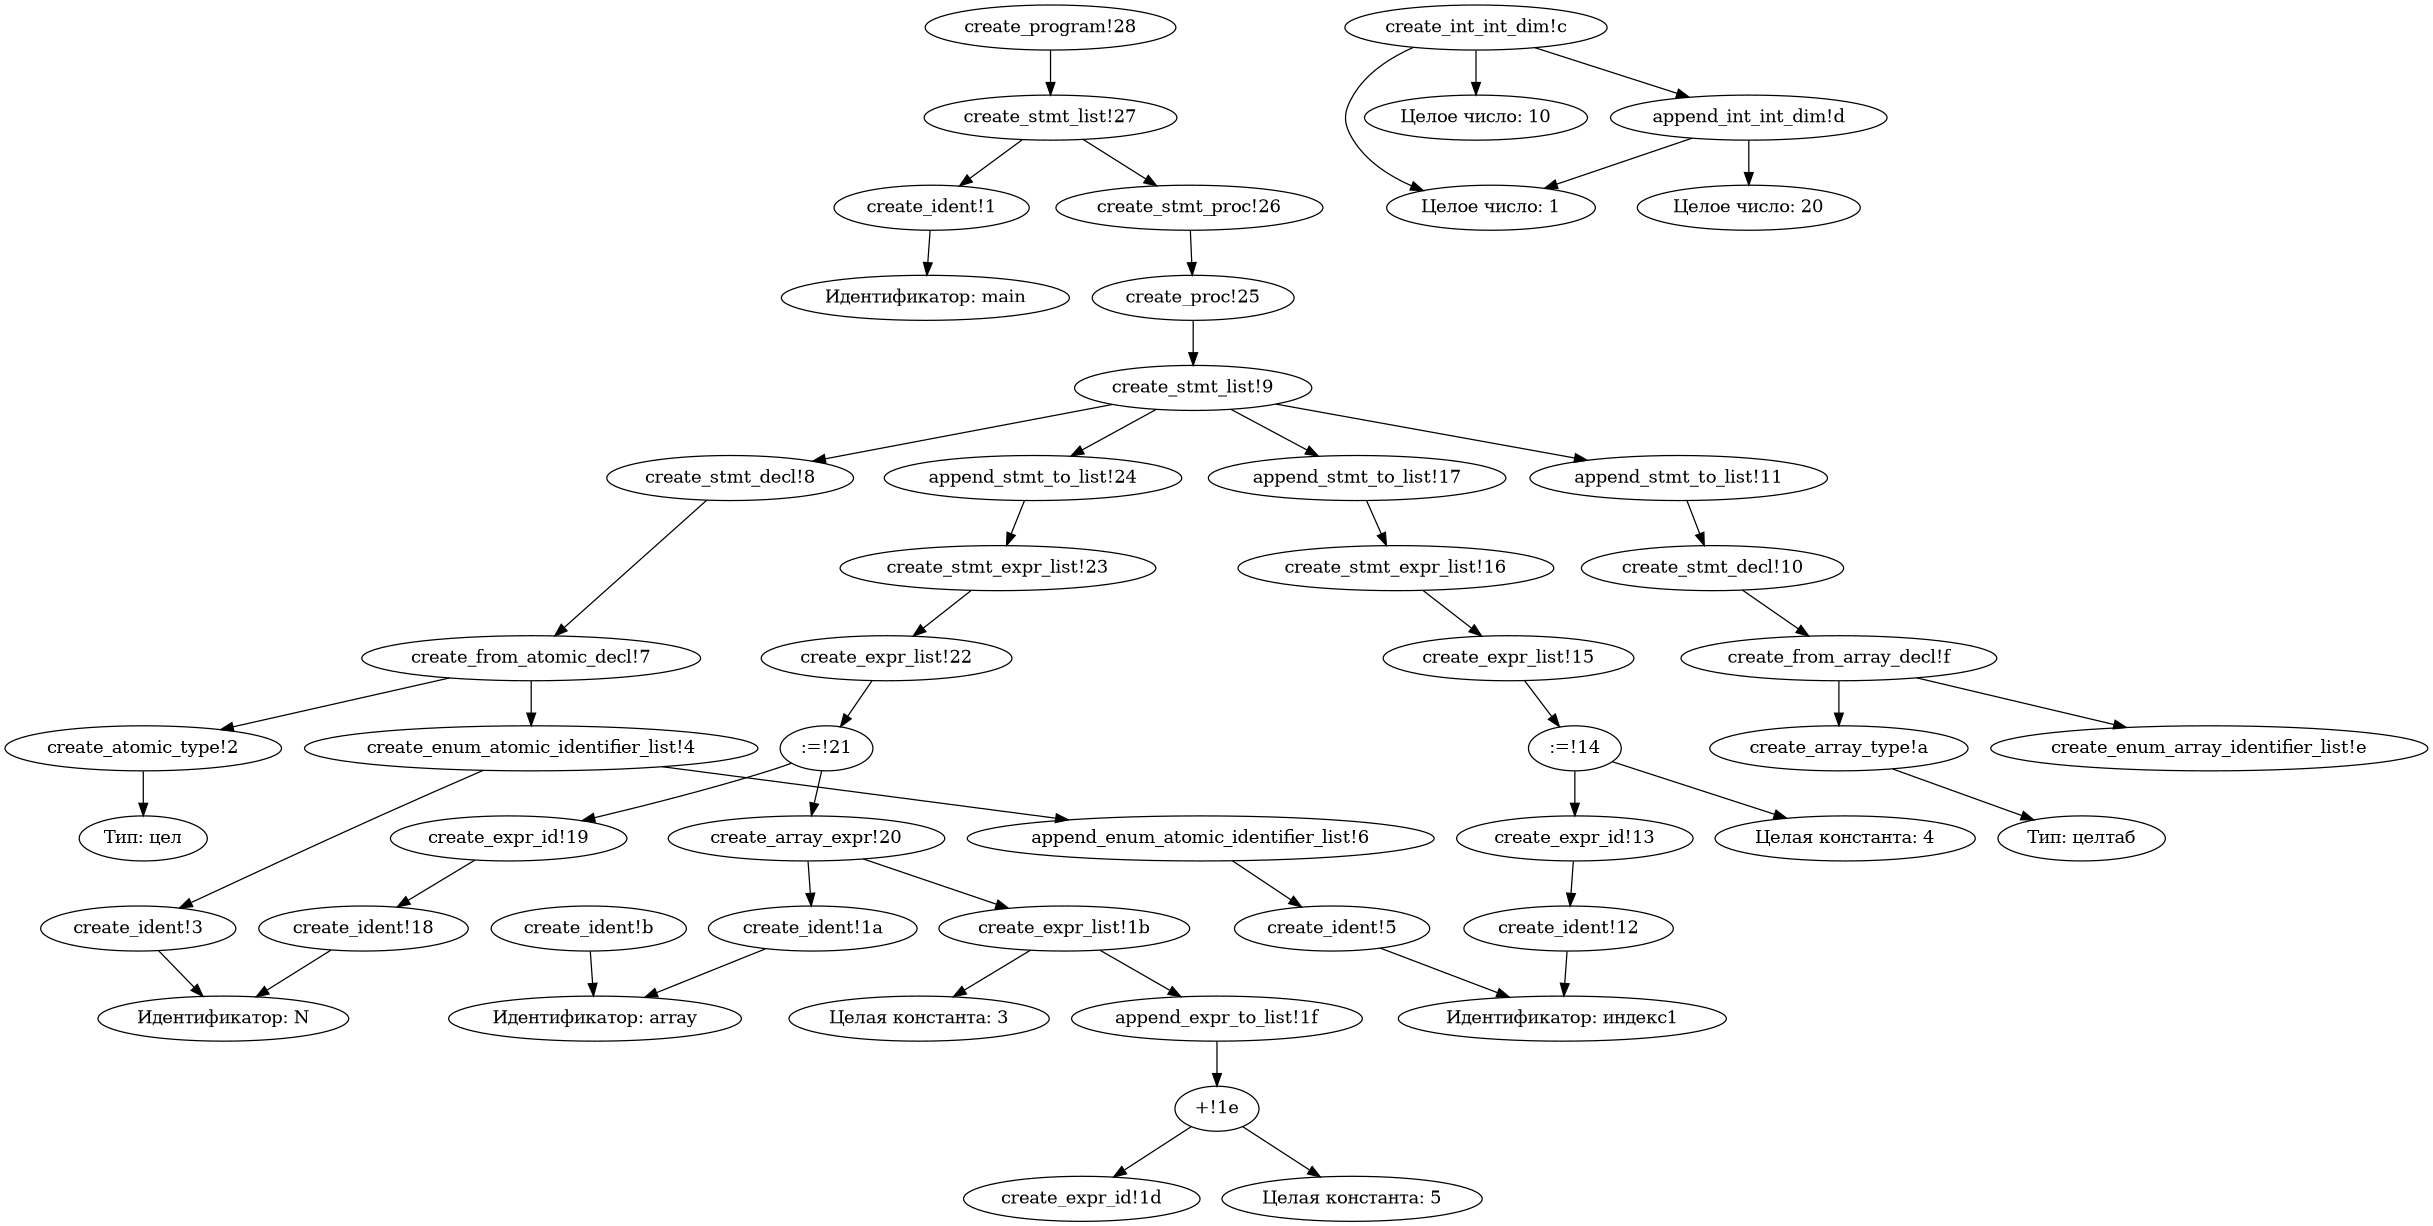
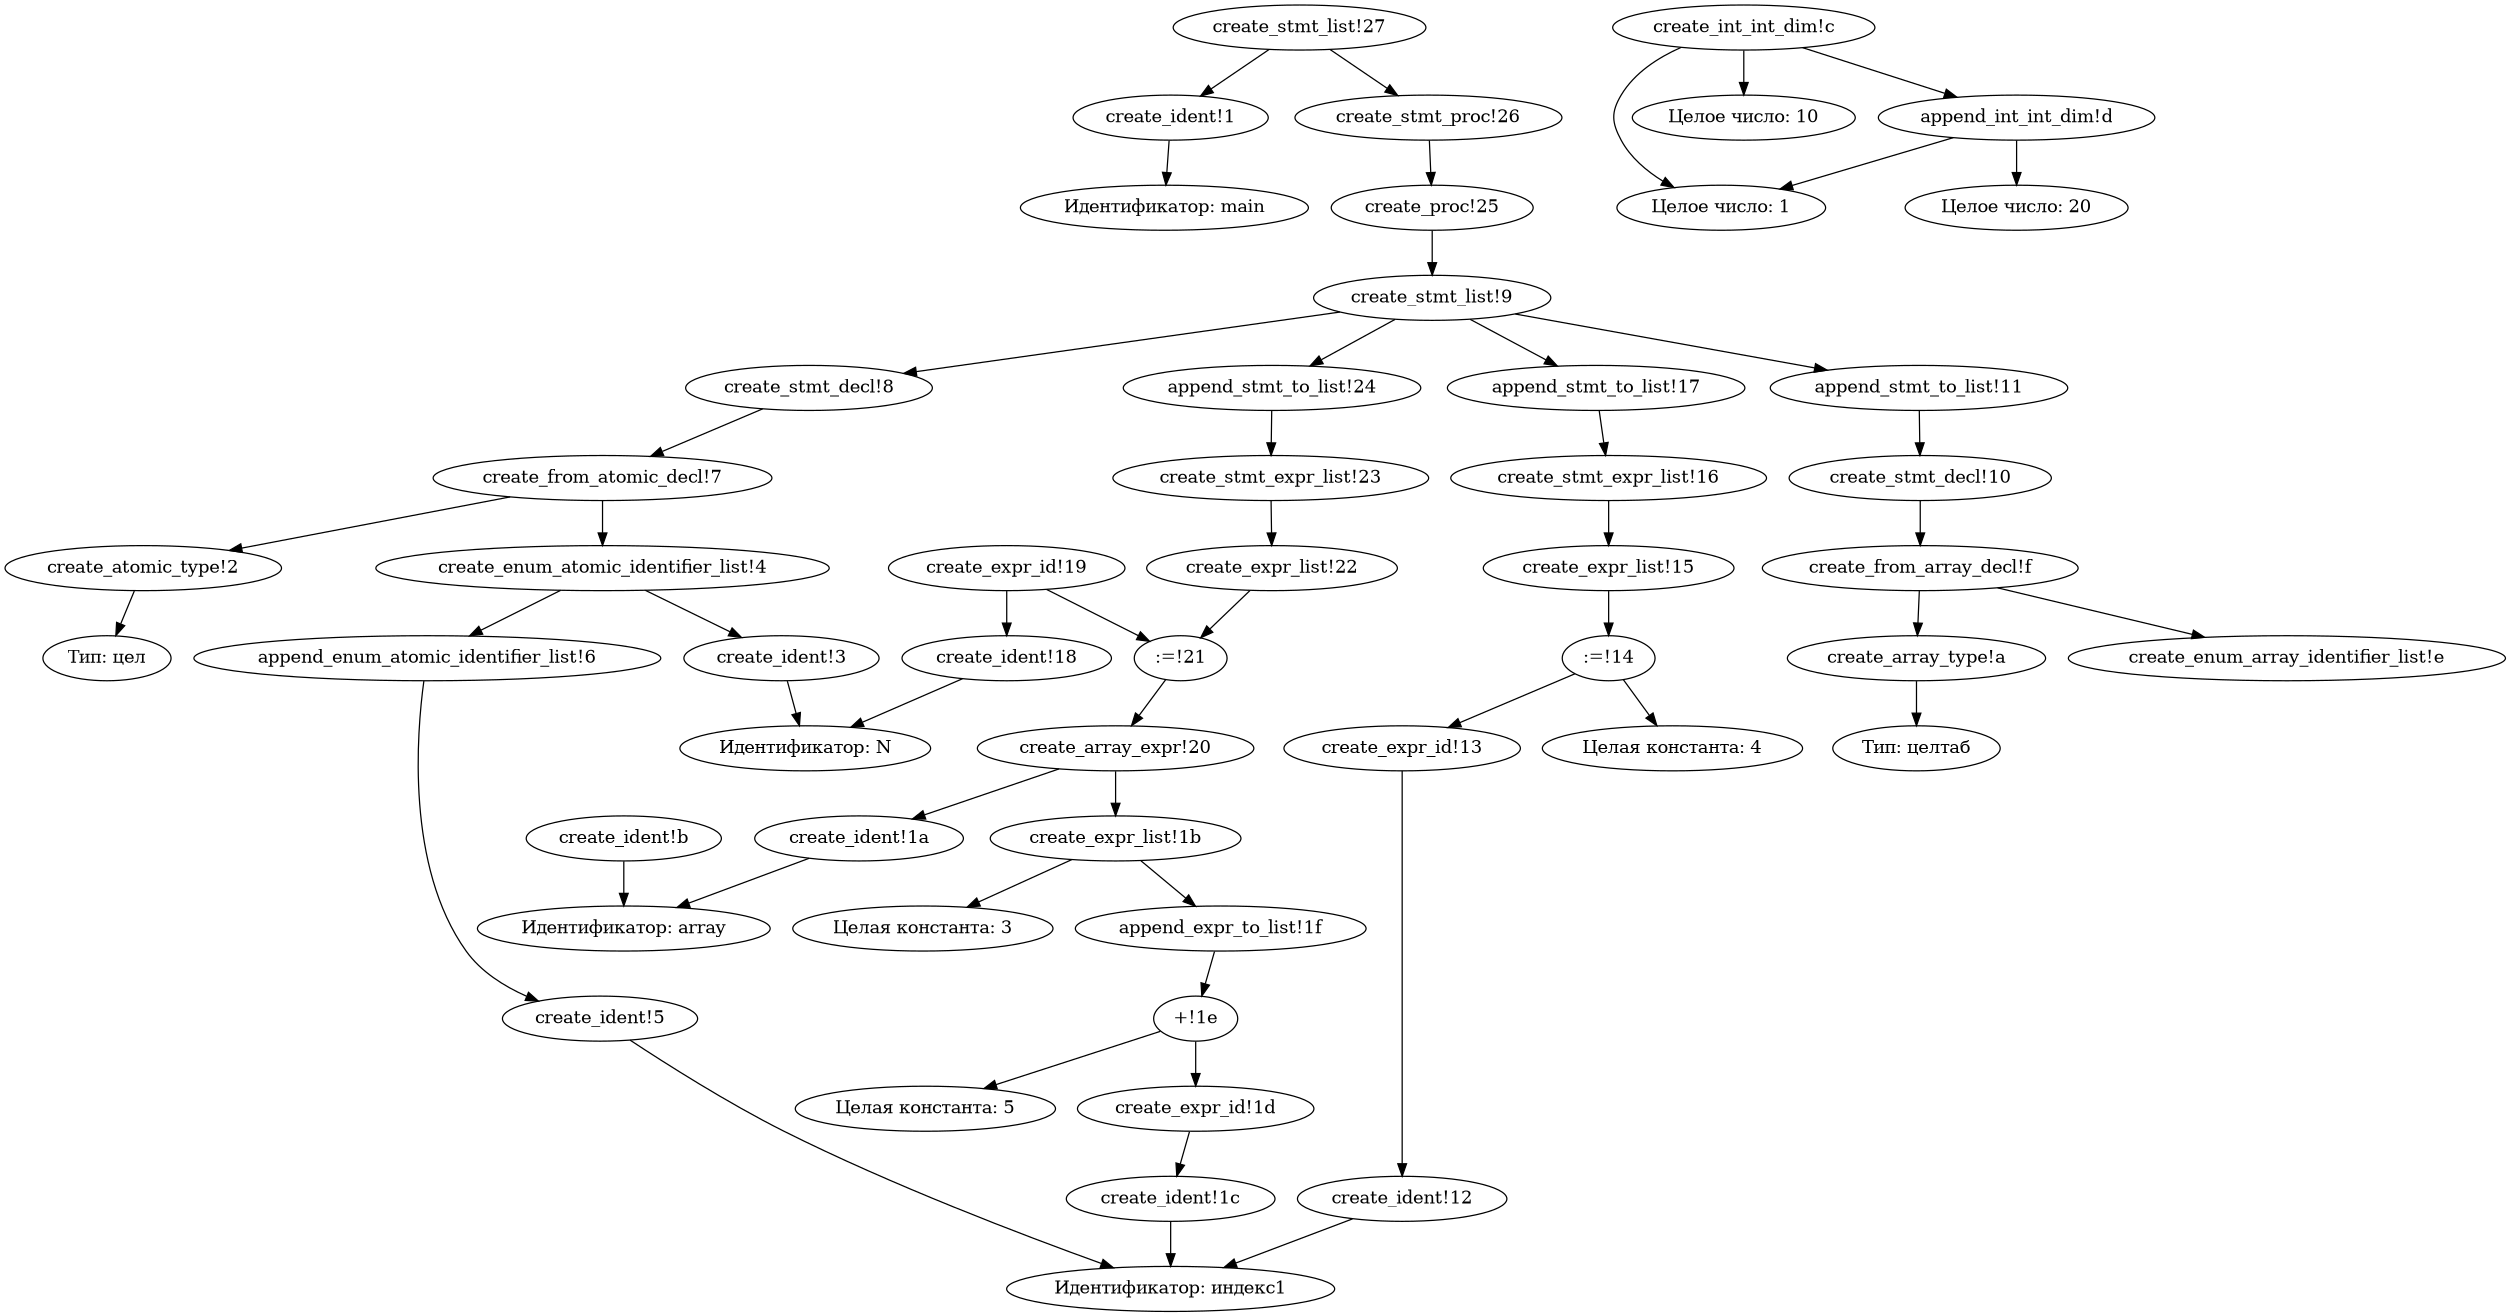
(1051, 28) -> none
(694, 793) -> (1092, 613)
none -> (1171, 1199)
